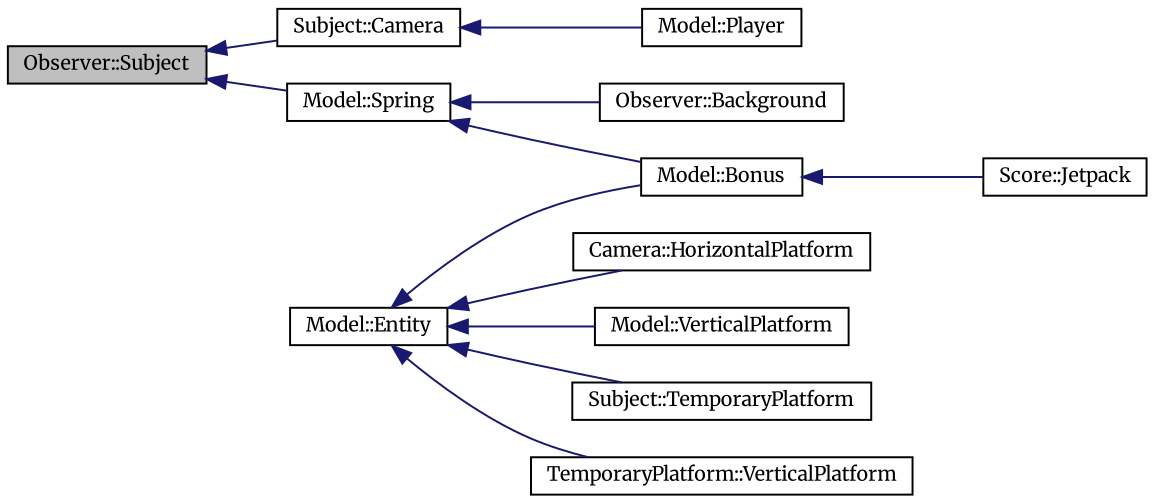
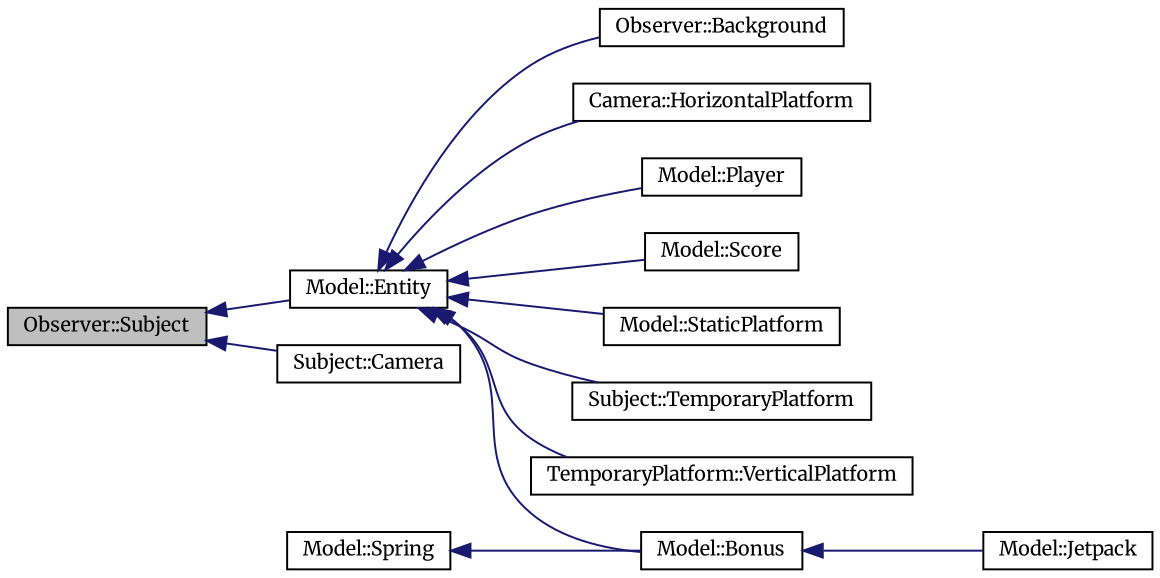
(562, 28) -> (529, 215)
(256, 86) -> (258, 305)
(535, 102) -> (470, 120)
(1065, 177) -> (1068, 551)
(722, 326) -> (722, 252)
none -> (722, 326)
